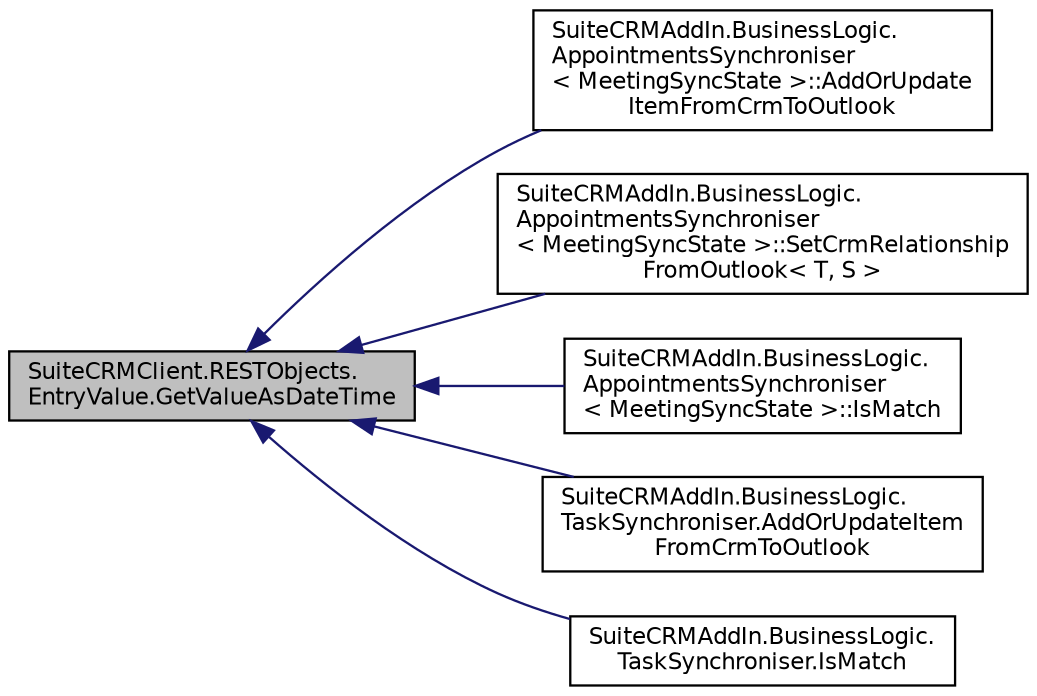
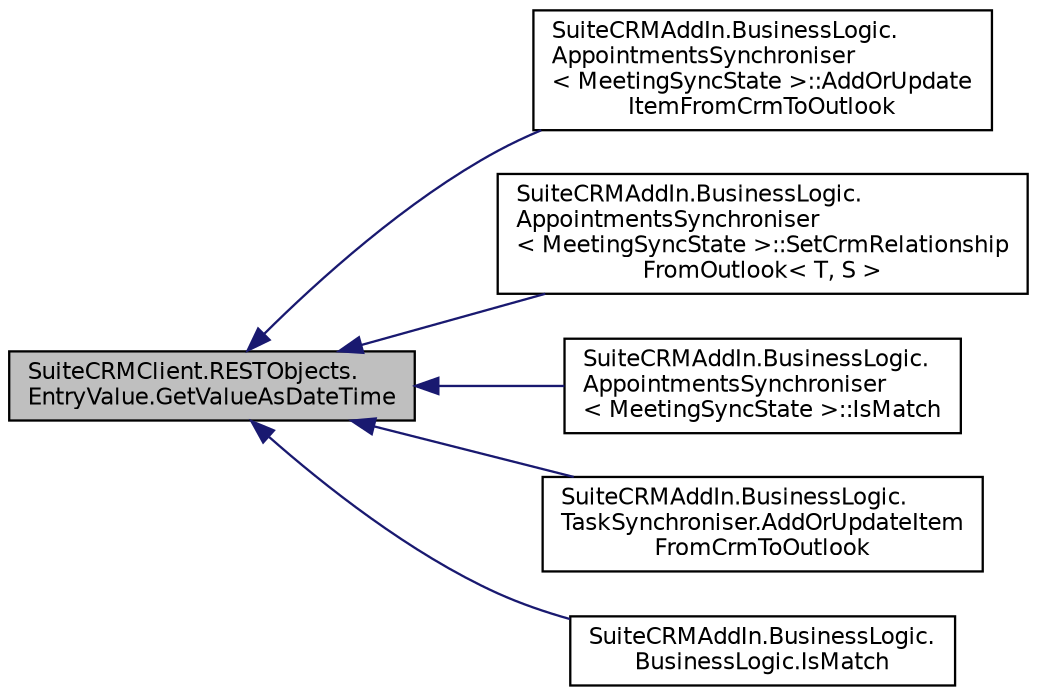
(763, 651) -> (763, 651)
